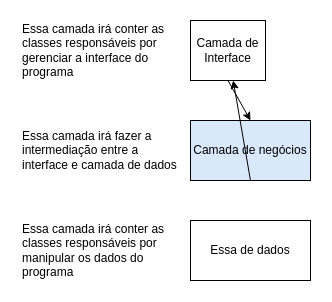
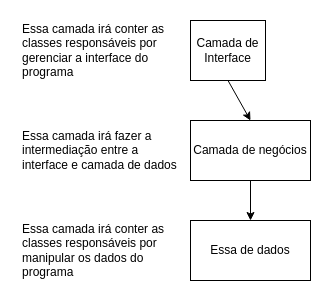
(243, 139) -> (251, 197)
(251, 151) -> (251, 151)
